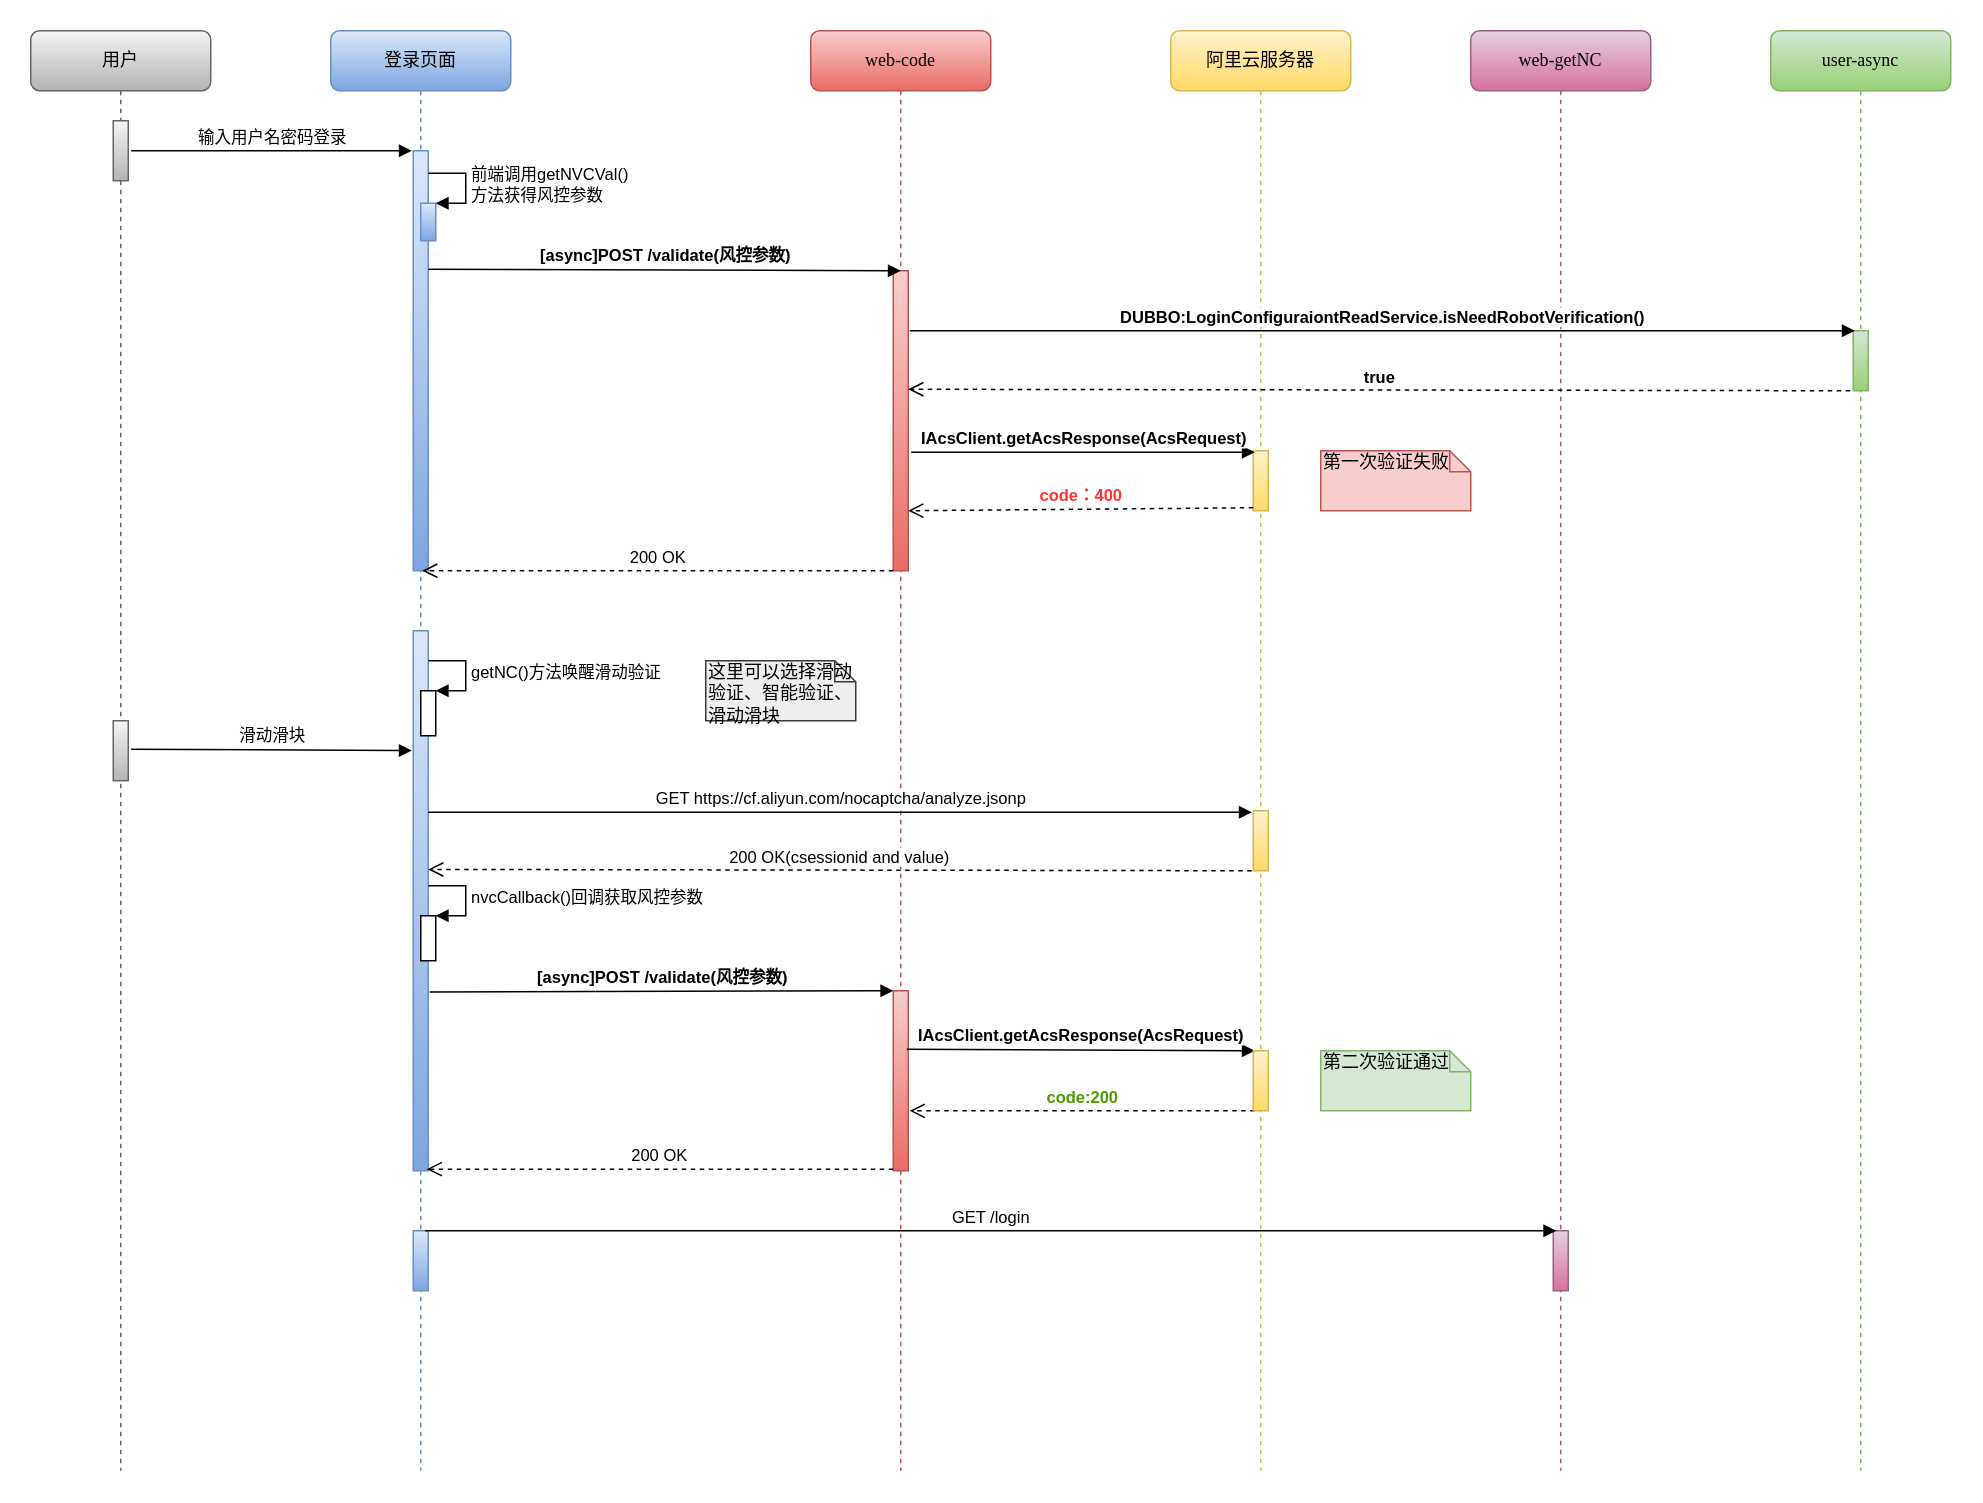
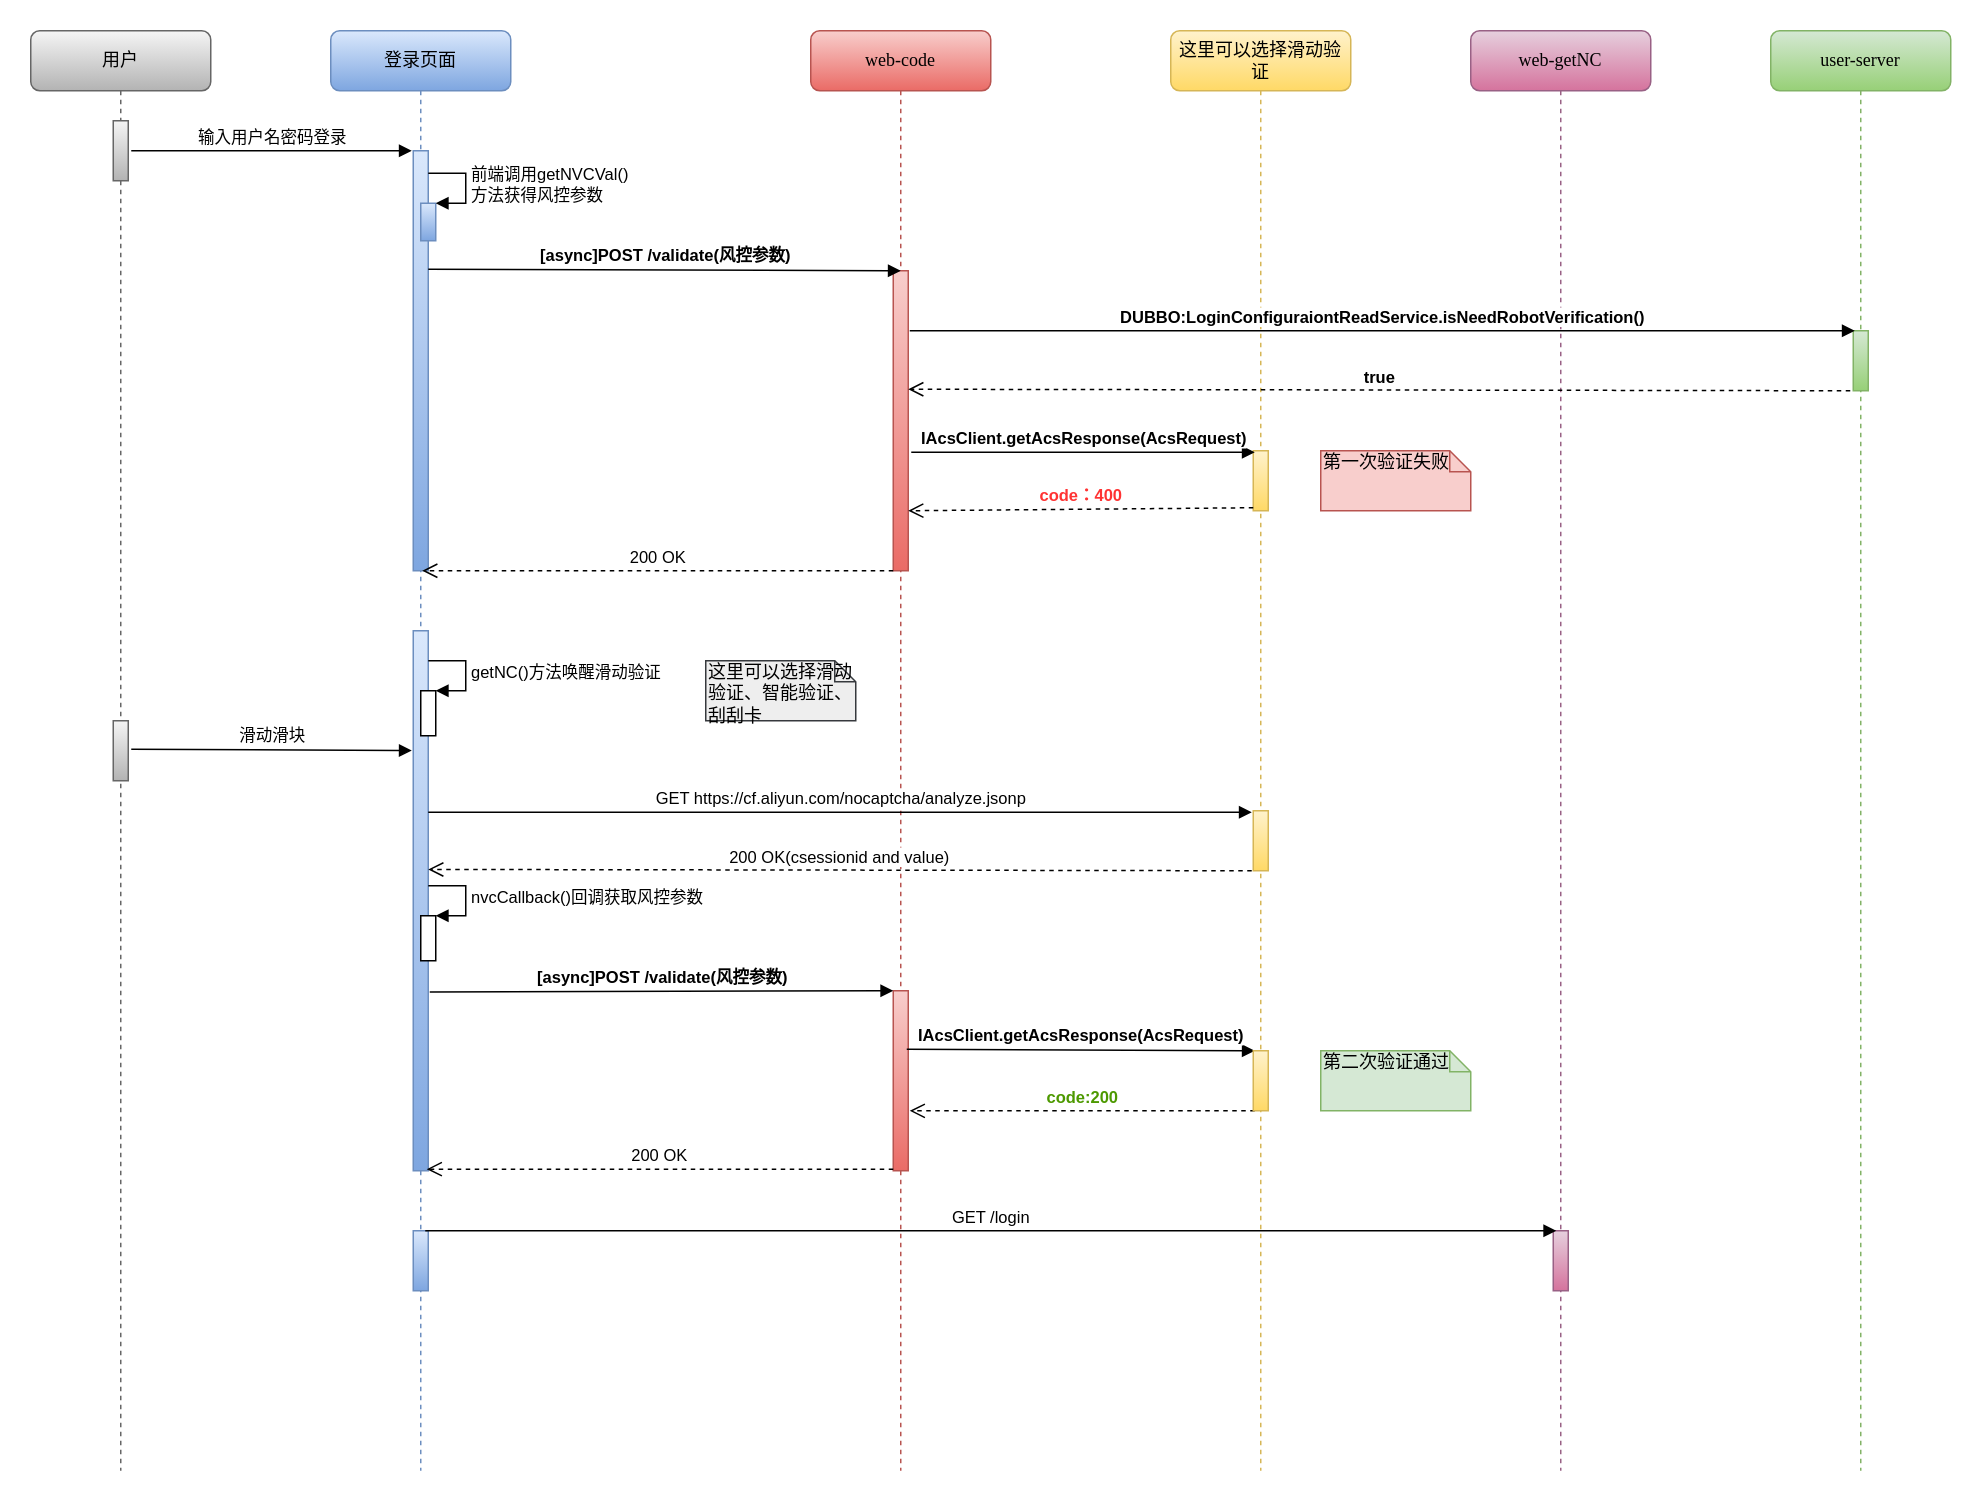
(1261, 61) -> (1261, 61)
(1861, 61) -> (1861, 61)
(782, 695) -> (782, 695)
